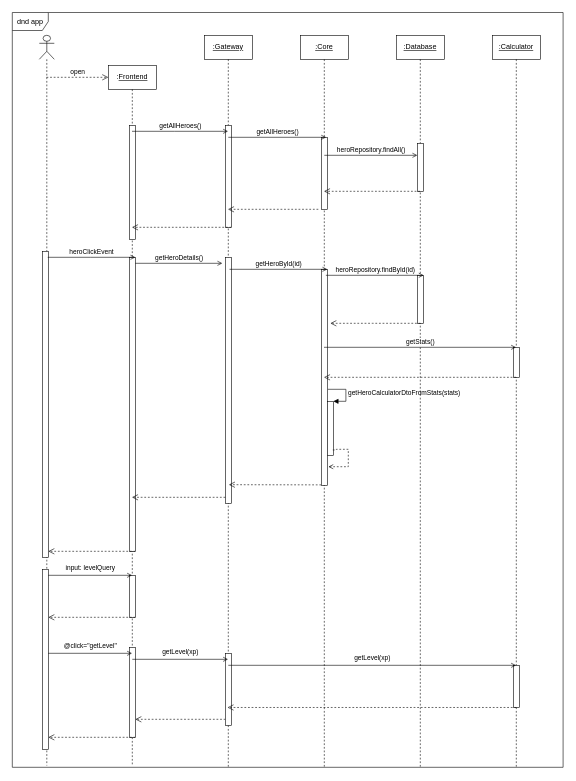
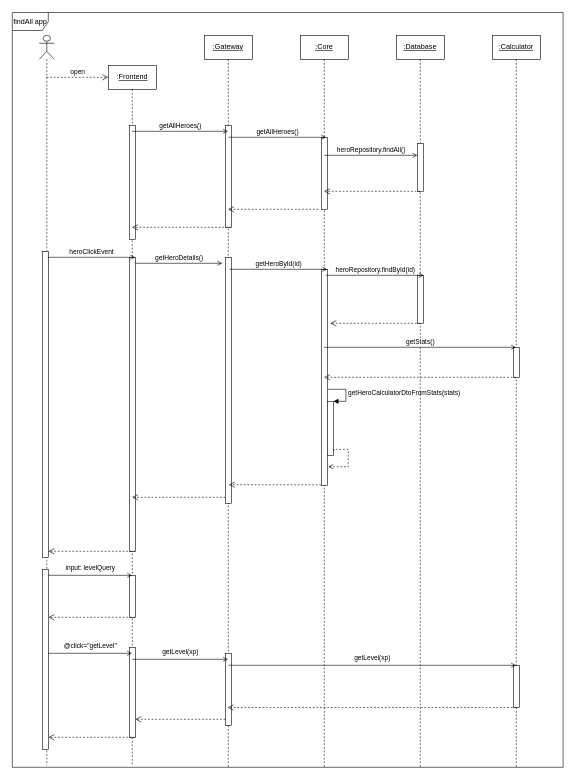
(30, 21) -> (30, 21)
